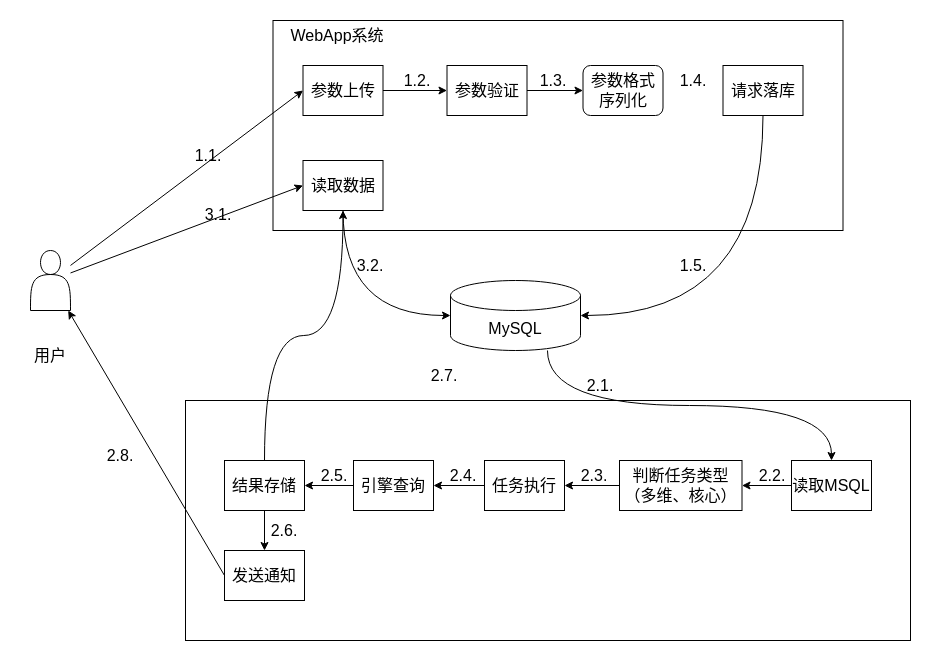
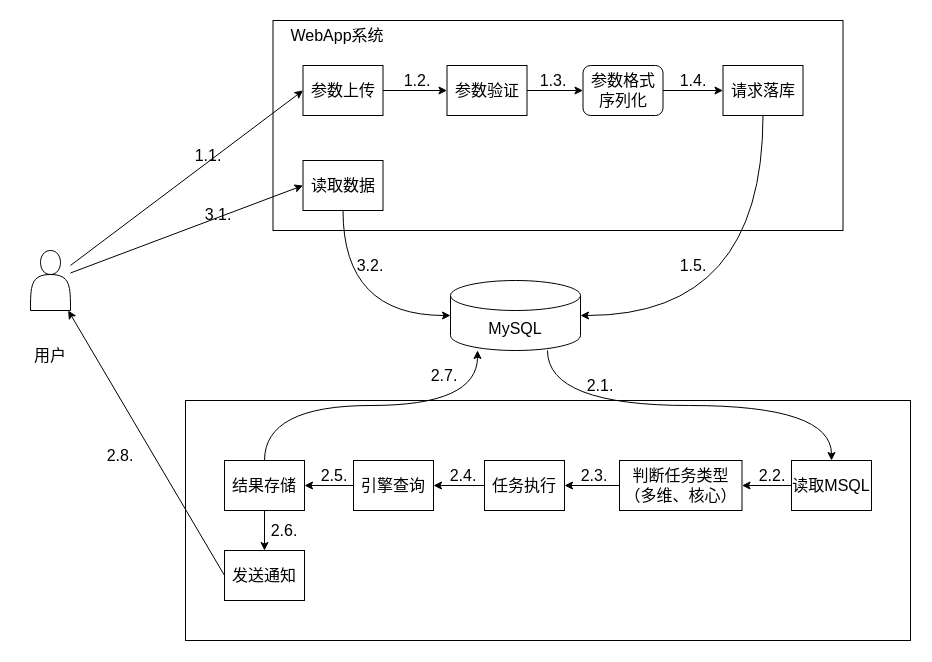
none -> (689, 91)
(294, 338) -> (372, 405)
